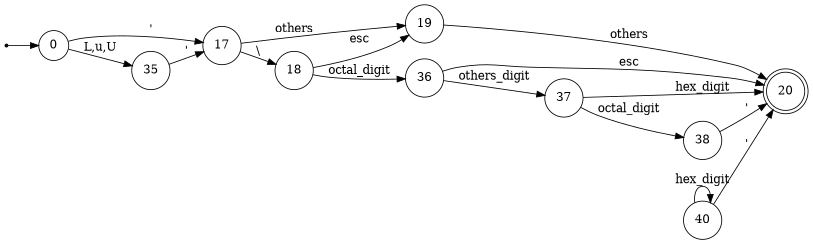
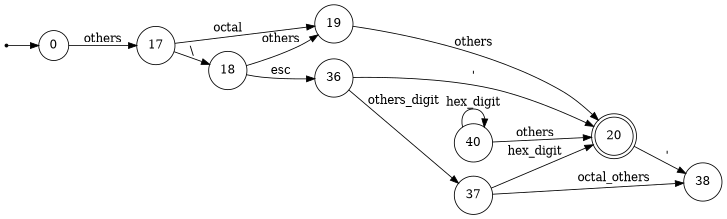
(294, 29) -> (228, 28)
(151, 30) -> (103, 39)
(359, 39) -> (281, 39)
(629, 63) -> (473, 77)
(151, 71) -> none
(359, 71) -> (281, 71)
(629, 109) -> (614, 178)
(740, 120) -> (656, 158)
(747, 145) -> (535, 133)
